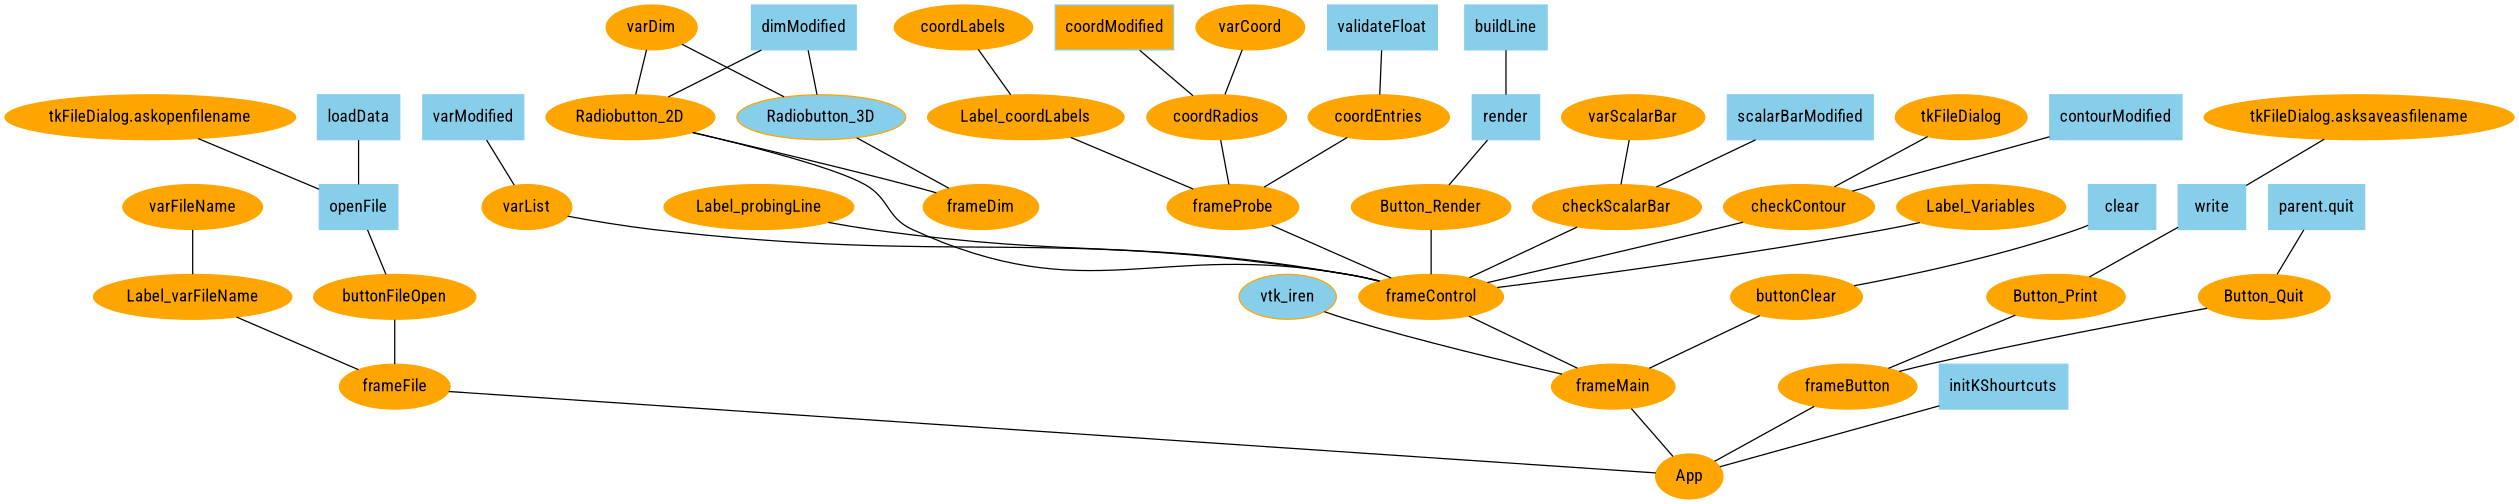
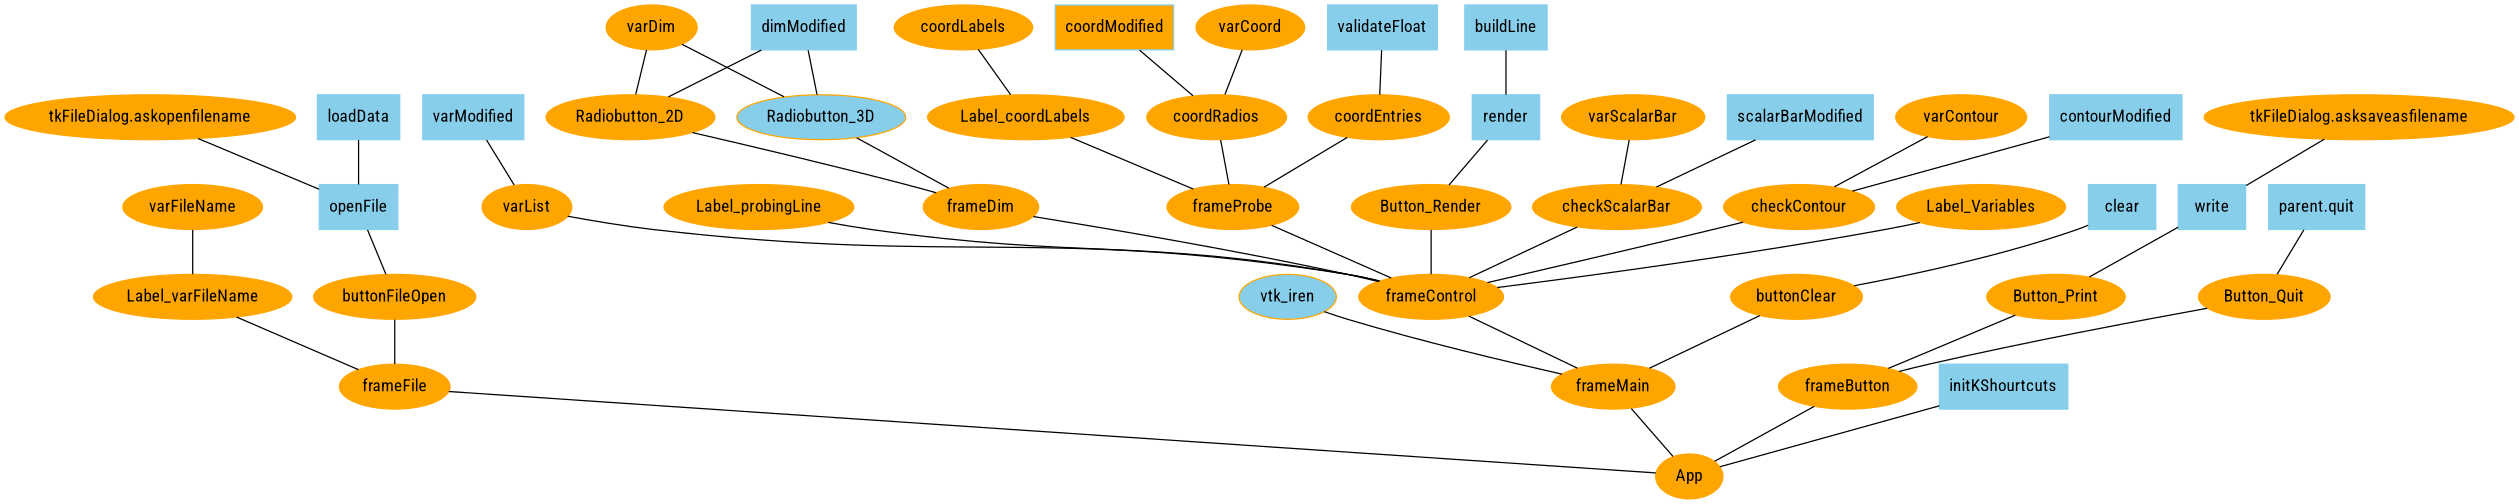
(1961, 117) -> (1961, 117)
(1021, 264) -> (1206, 246)
